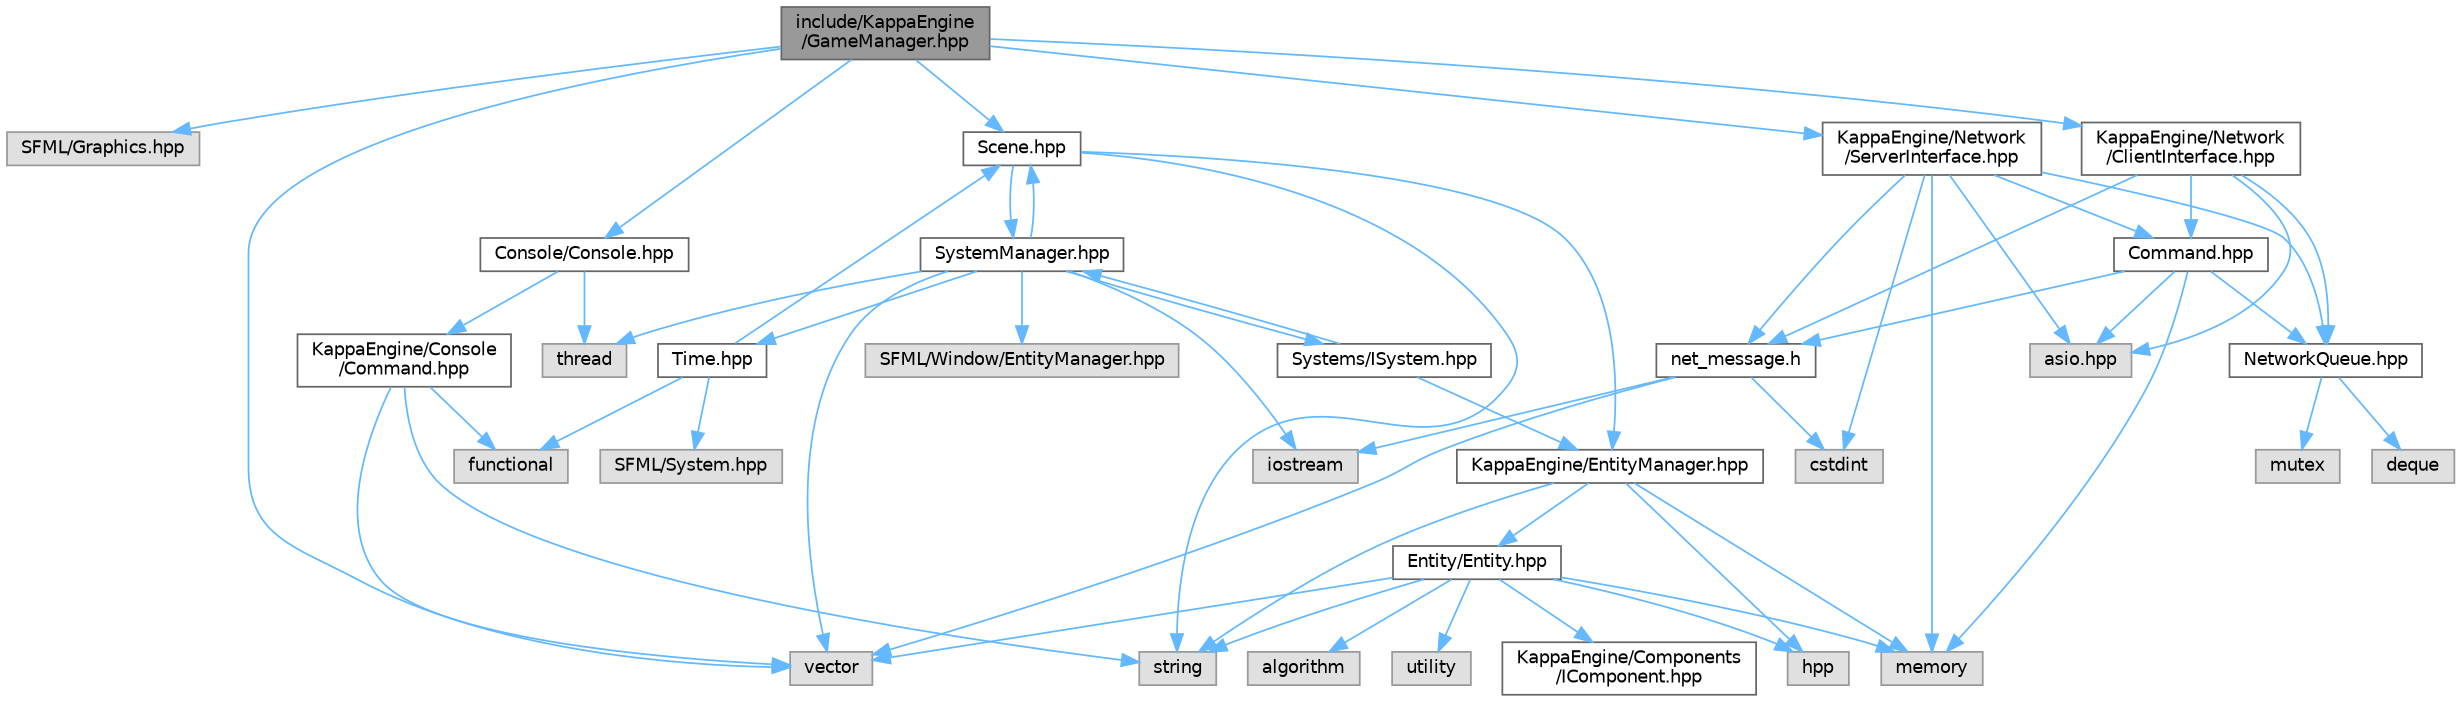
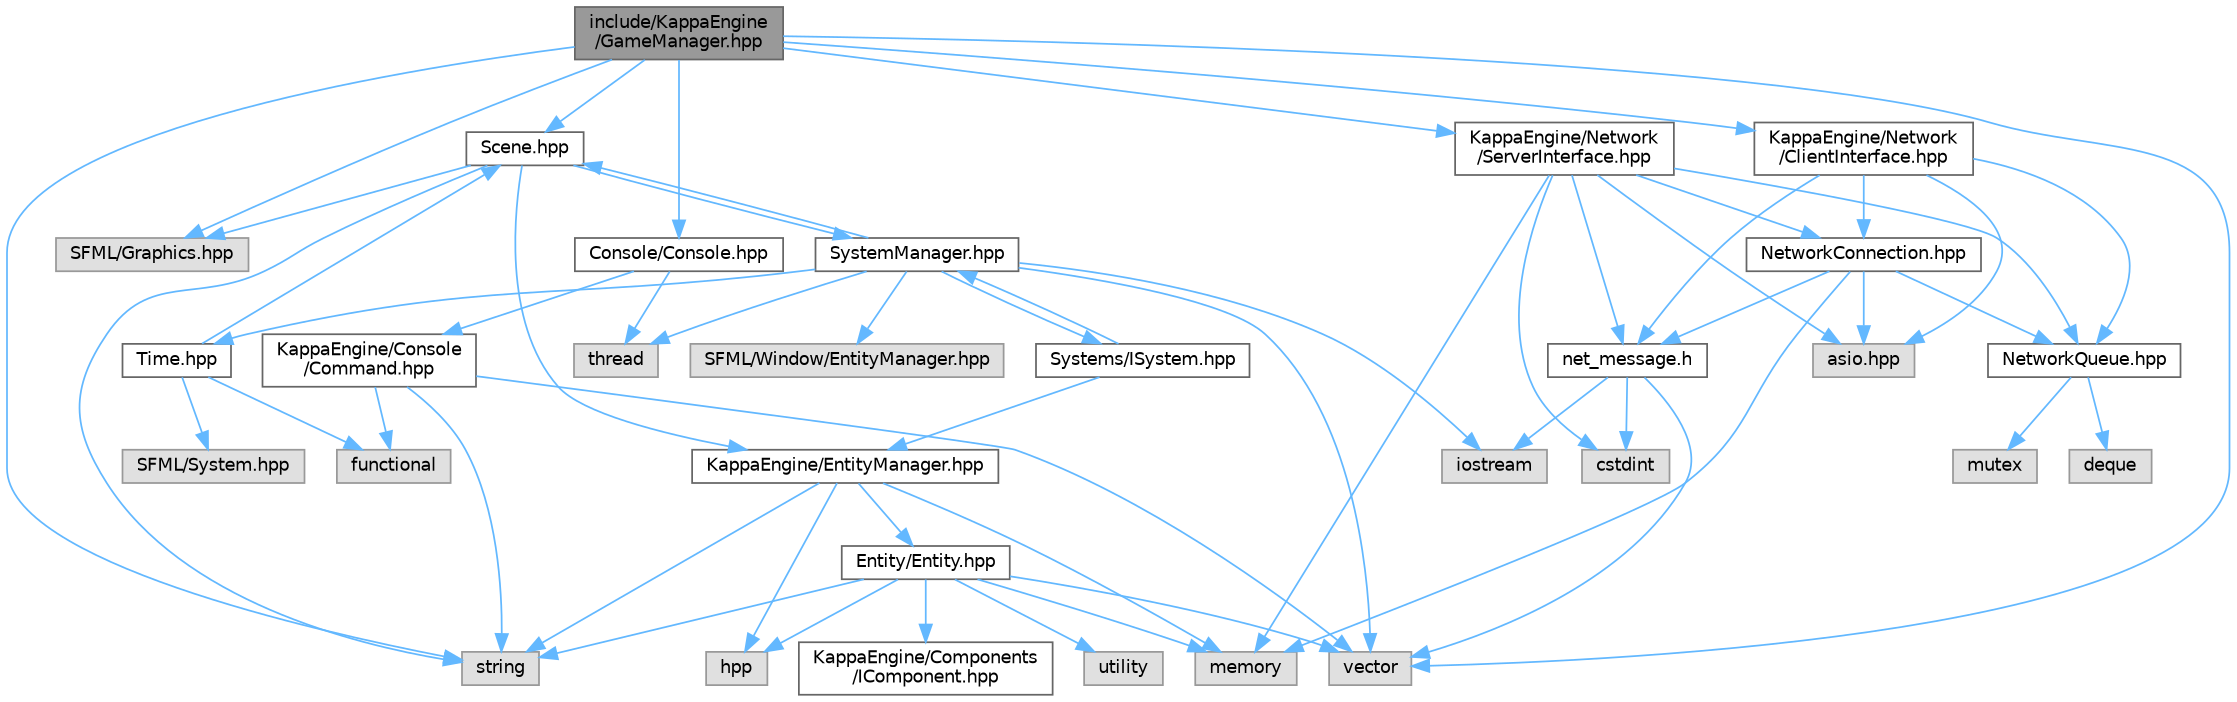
none -> (347, 199)
(2191, 255) -> (1864, 255)
none -> (7, 293)
(1304, 668) -> none
